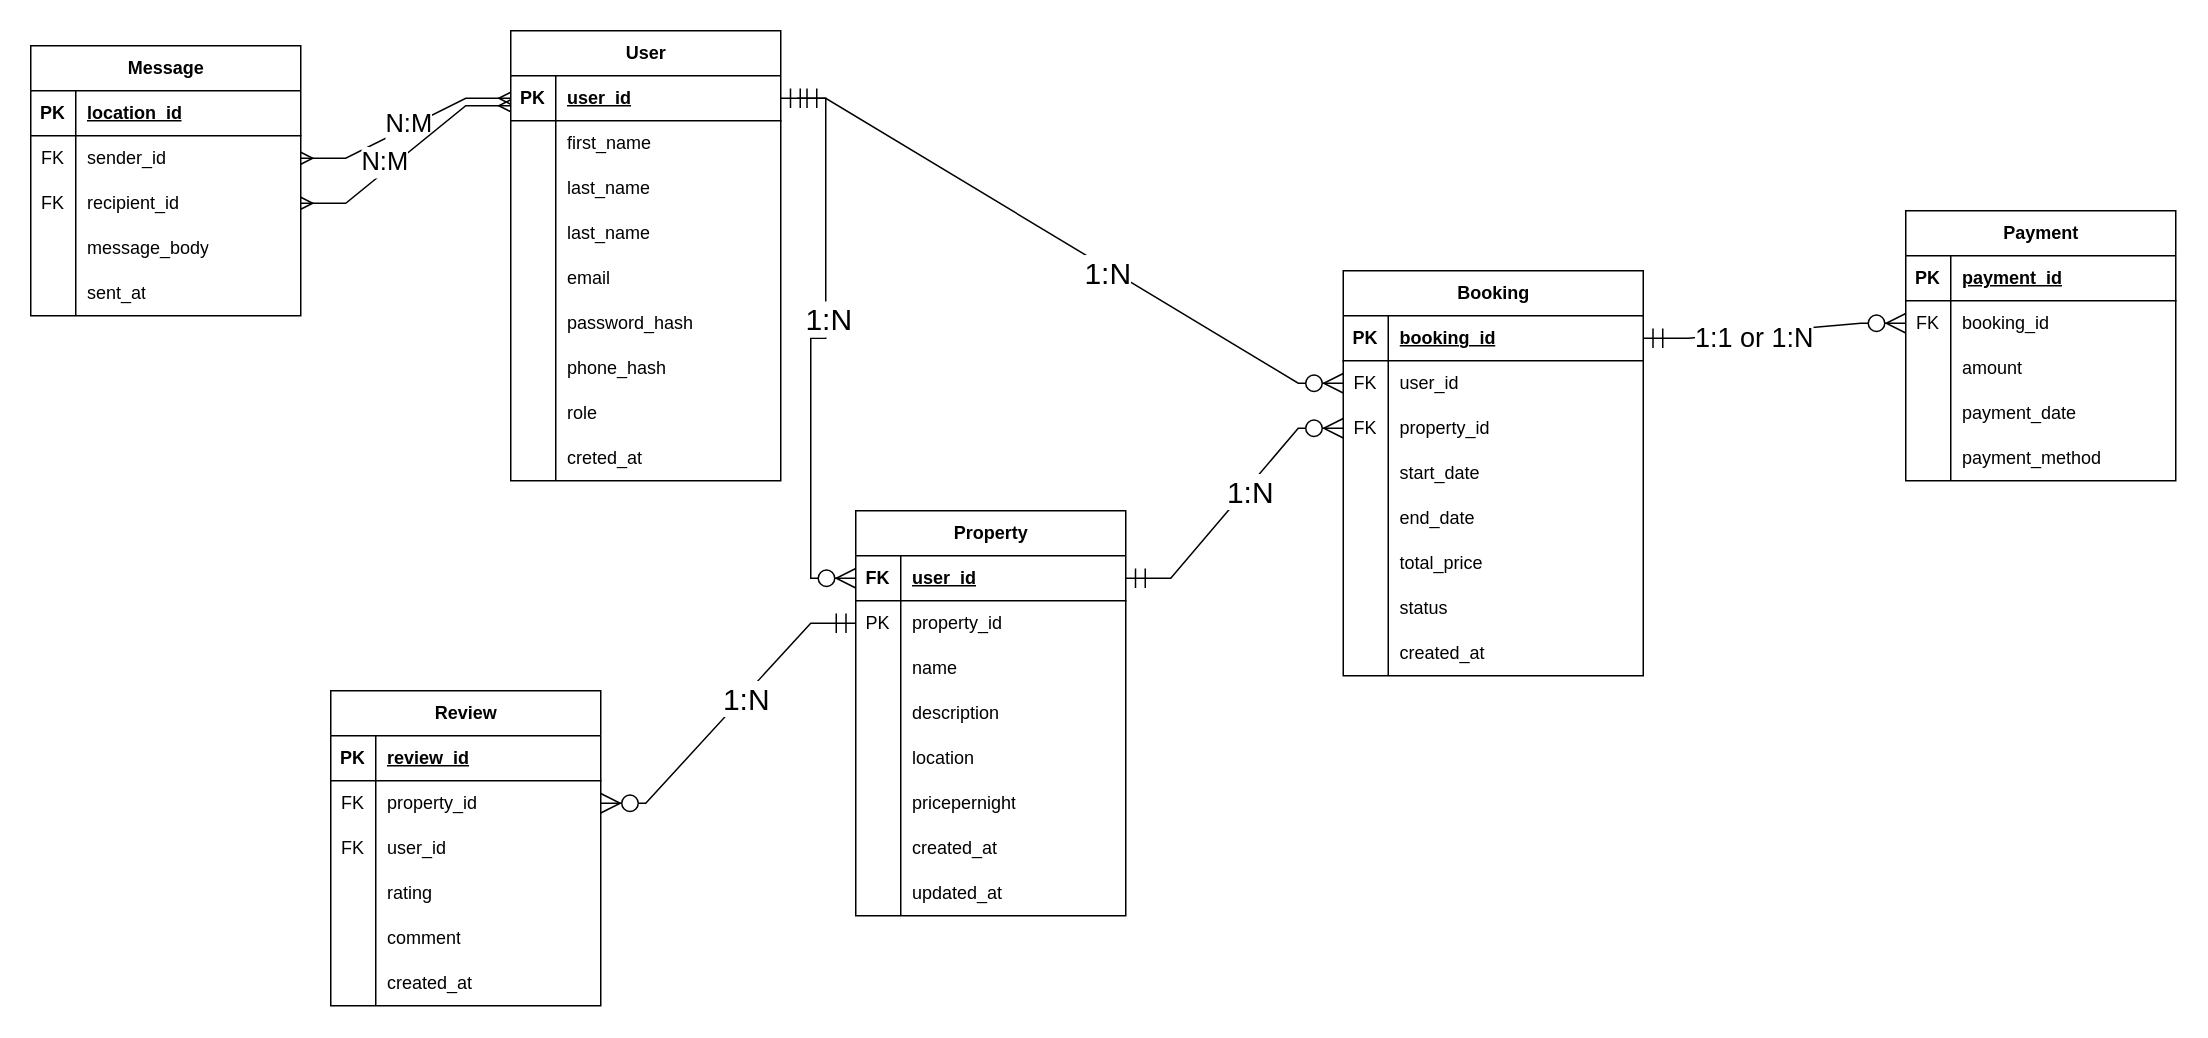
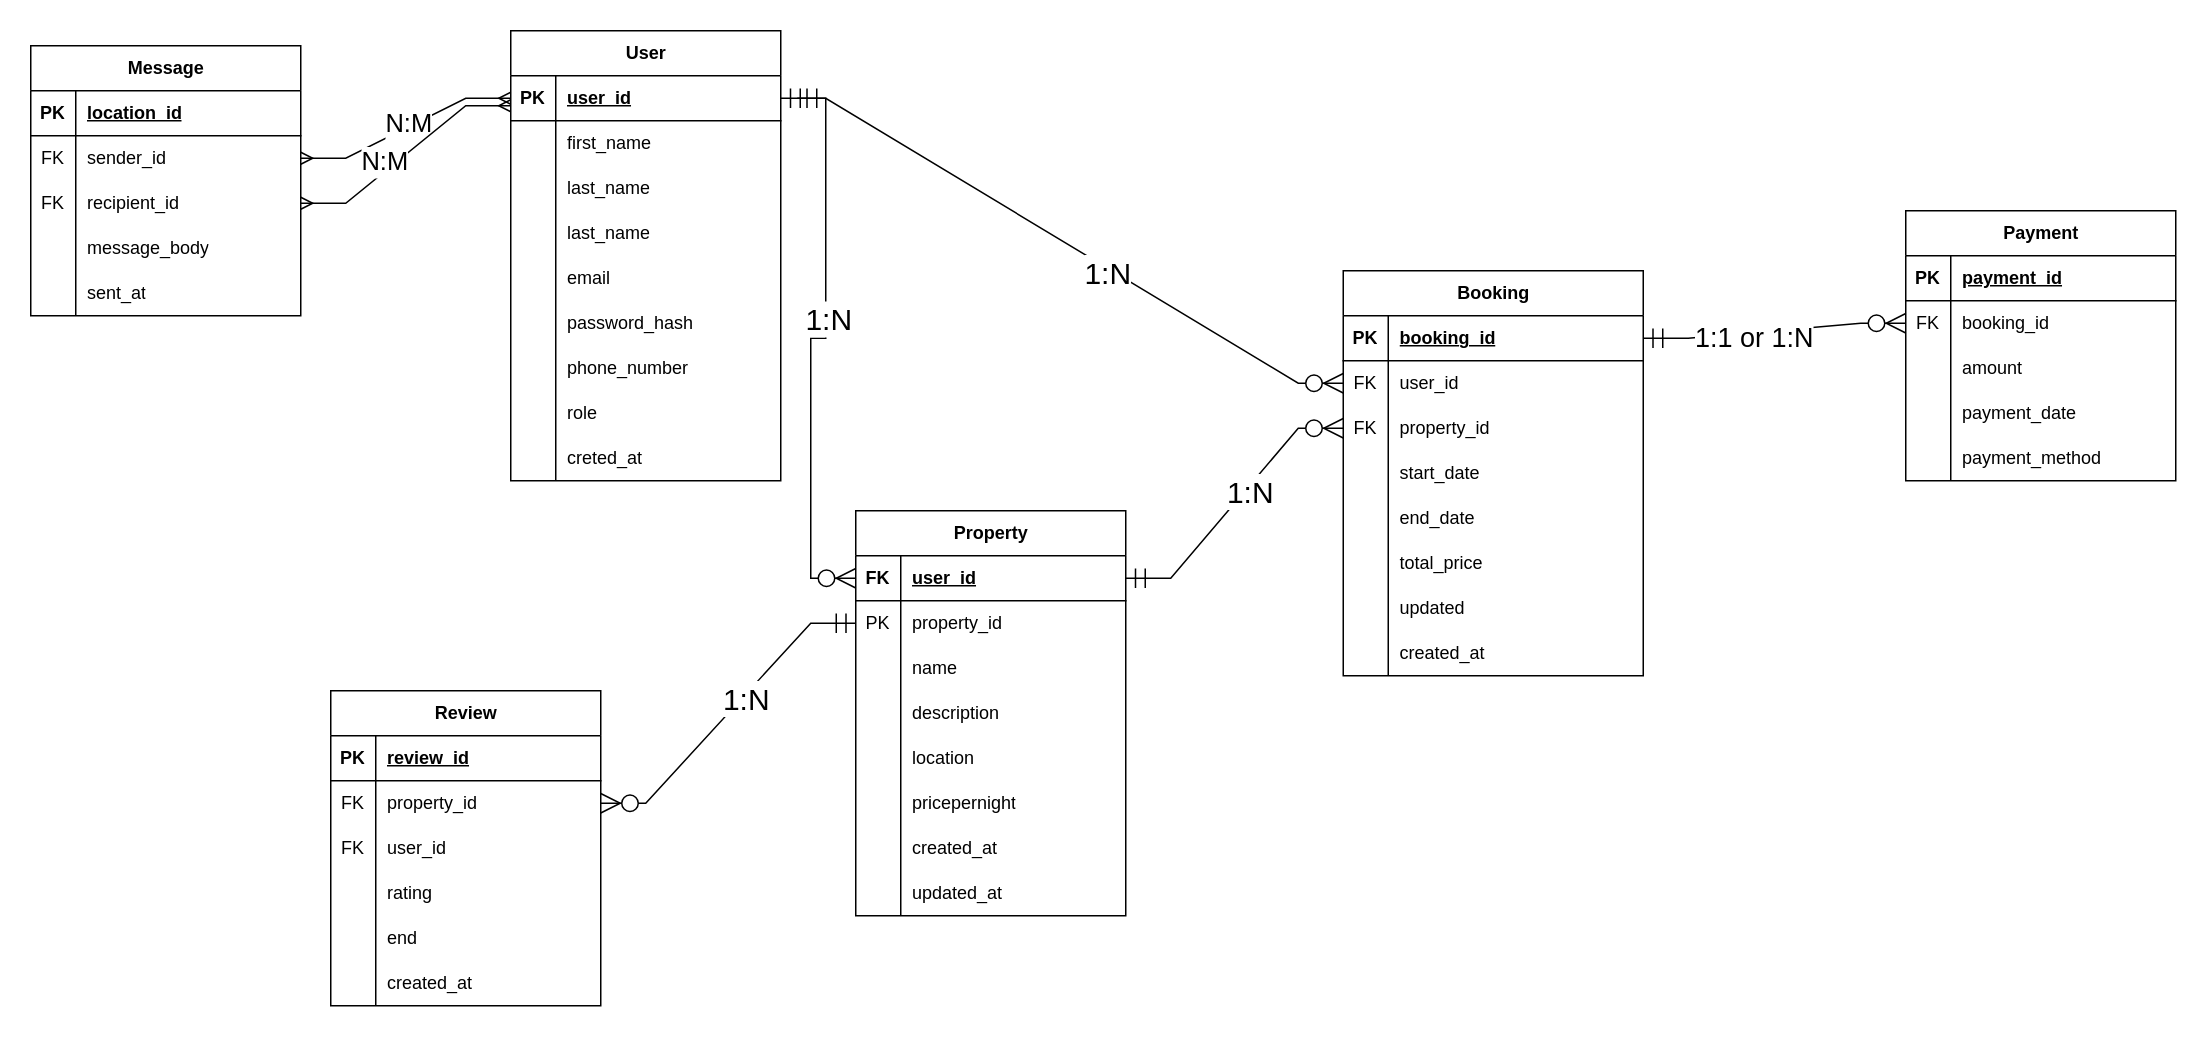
(618, 368) -> (628, 368)
(1430, 608) -> (1436, 608)
(423, 938) -> (403, 938)
